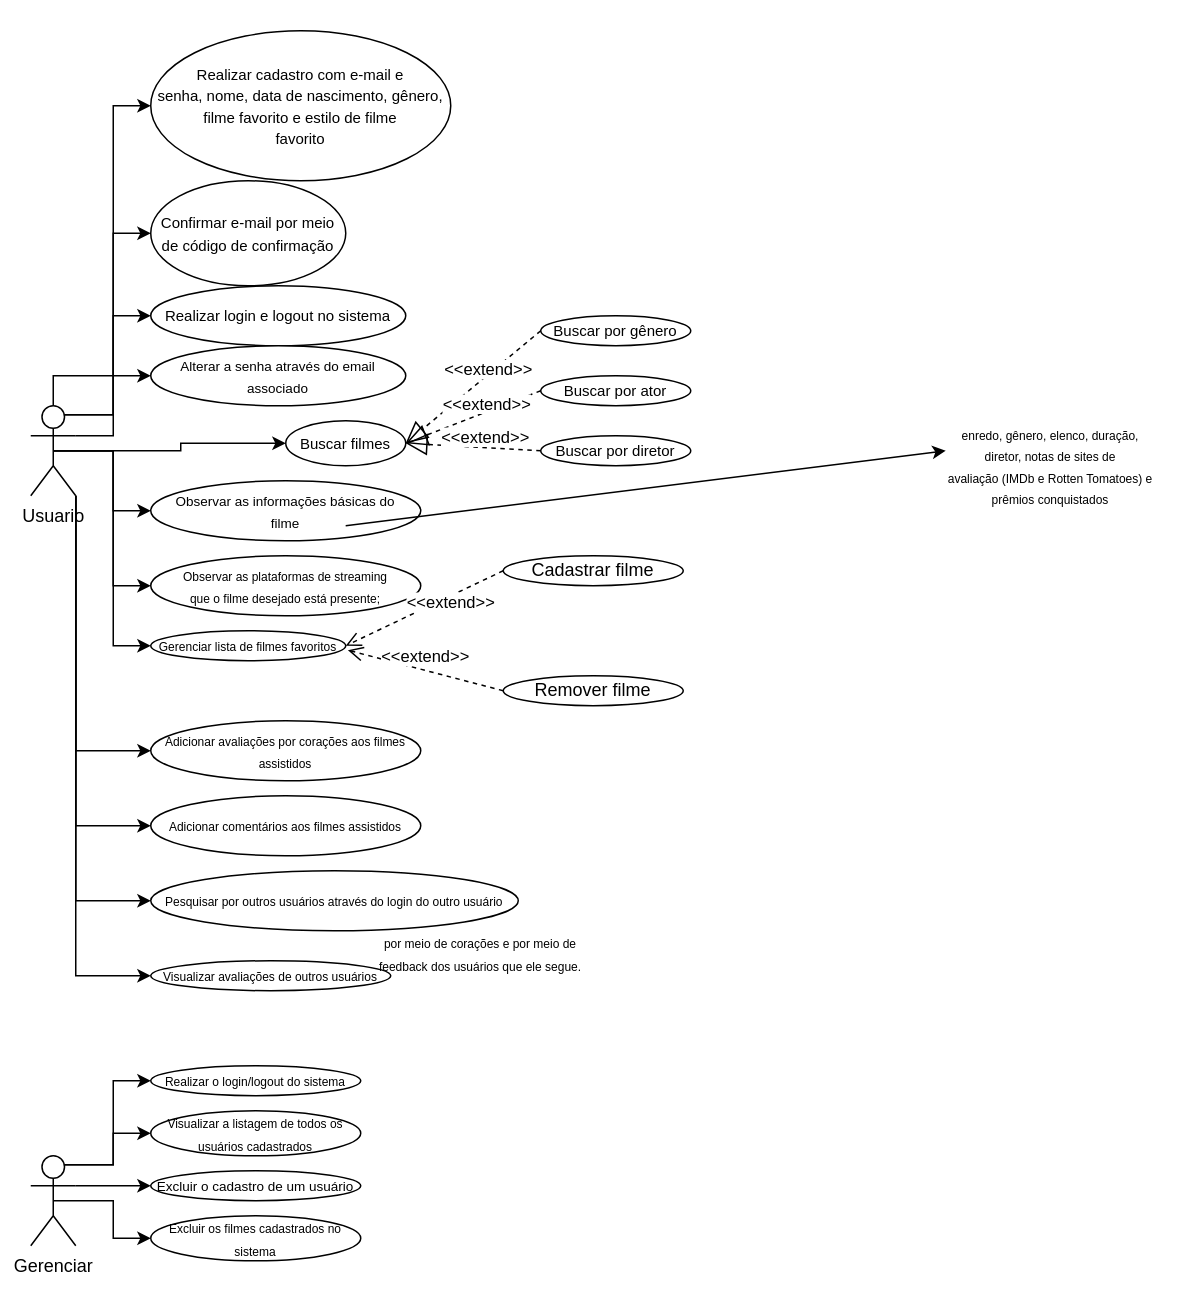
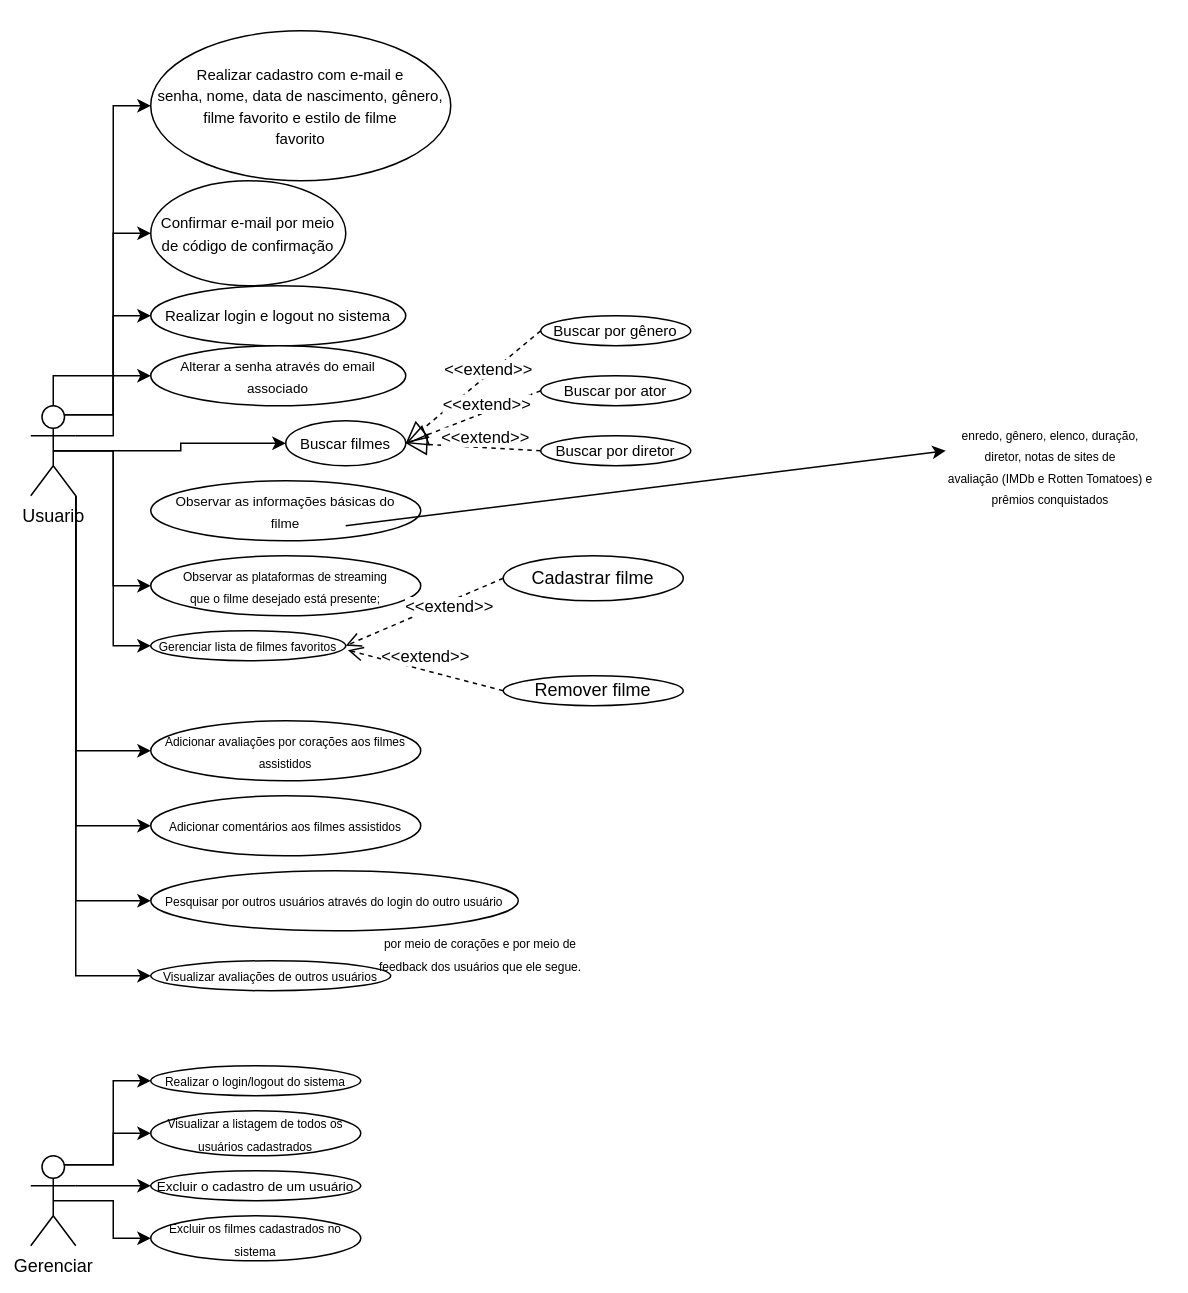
(129, 511) -> none
(593, 571) -> (593, 578)
